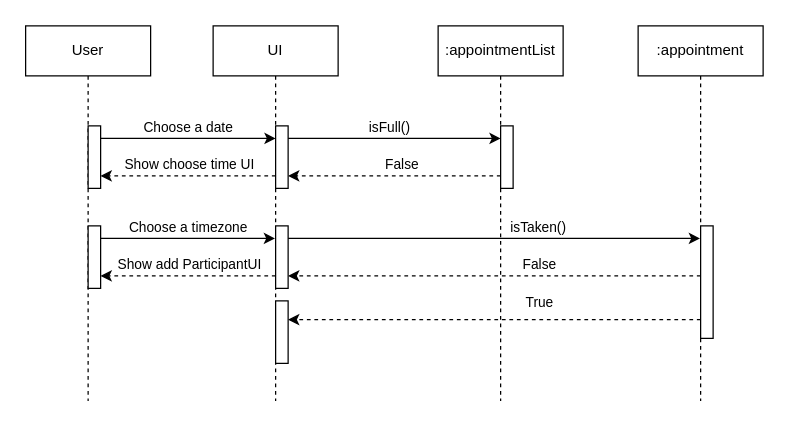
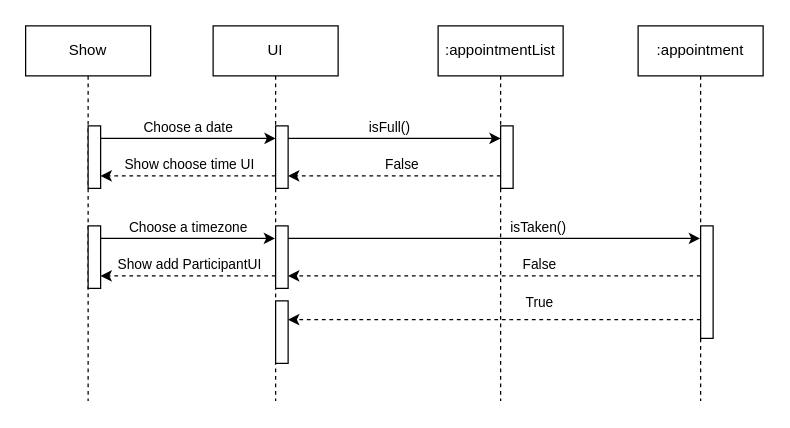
(88, 51) -> (88, 51)
